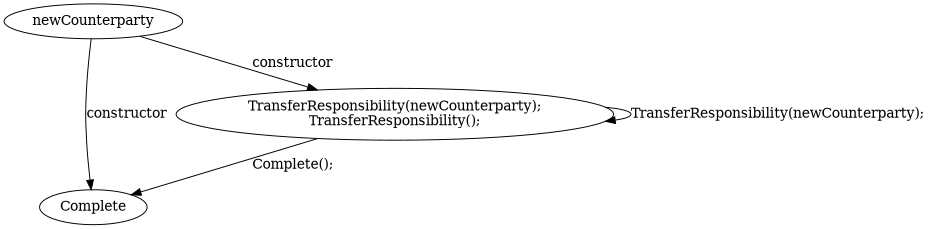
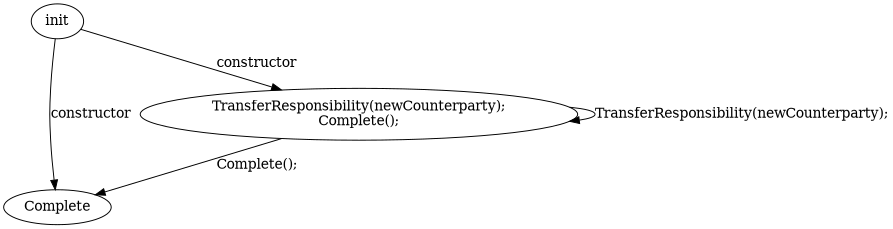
(93, 21) -> (57, 21)
(395, 114) -> (359, 114)
